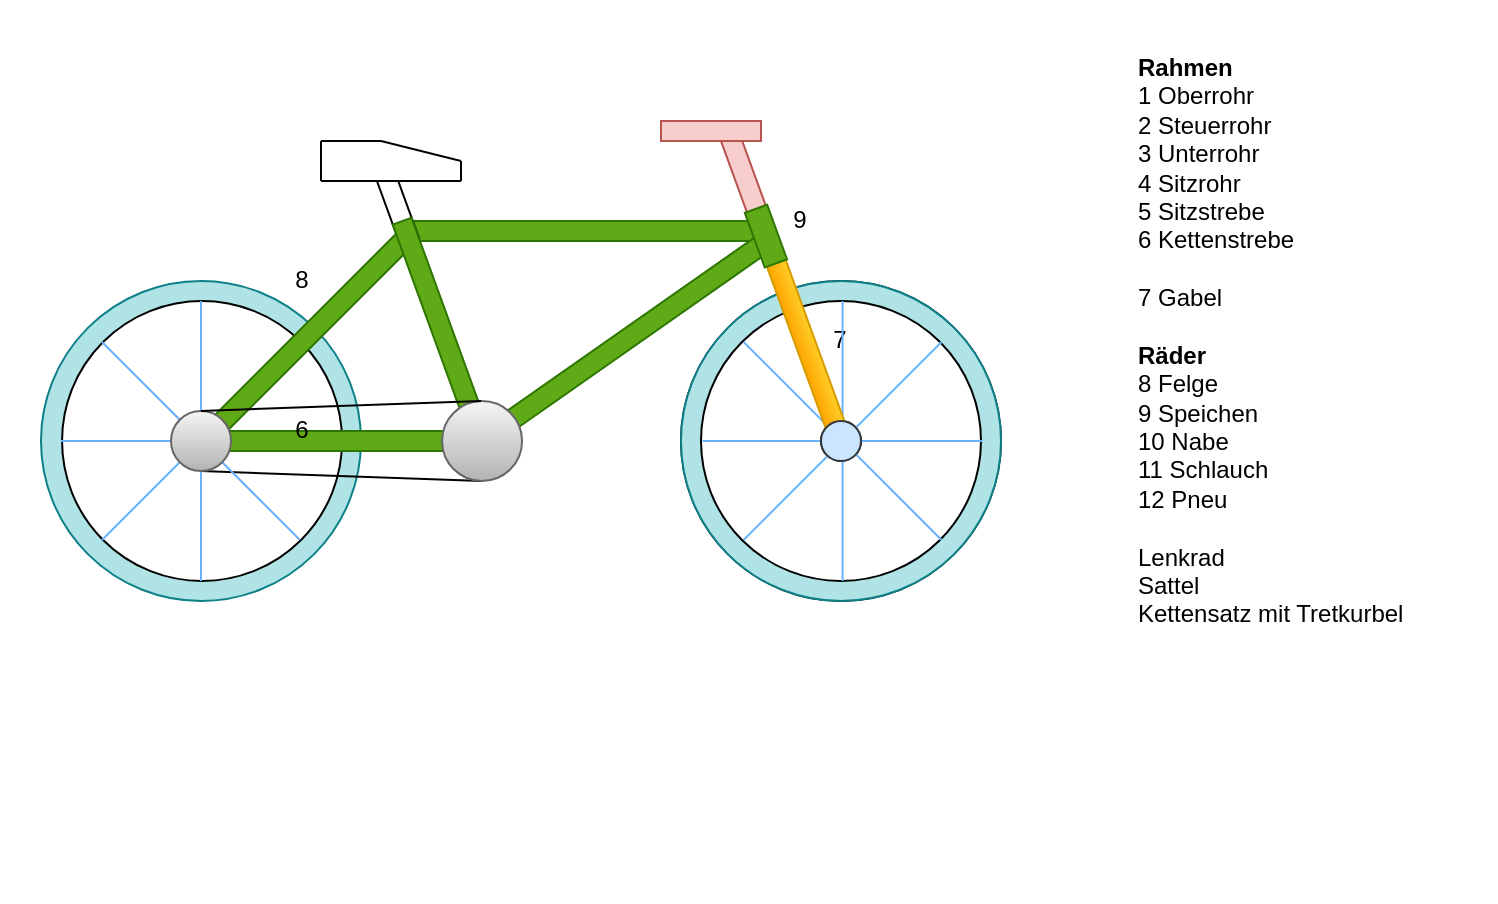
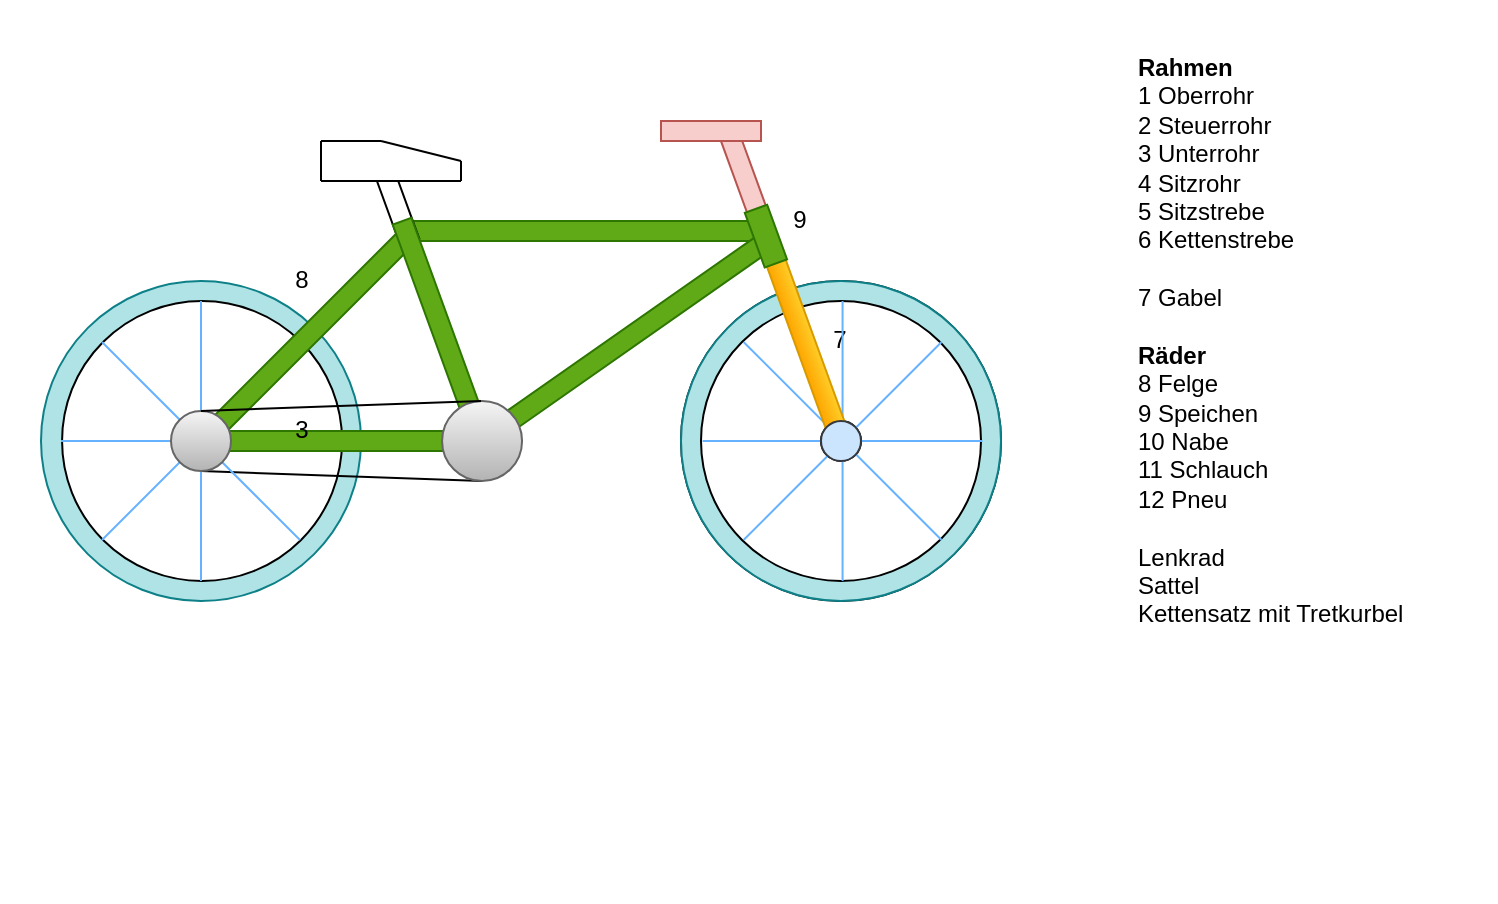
(303, 431) -> (303, 431)
